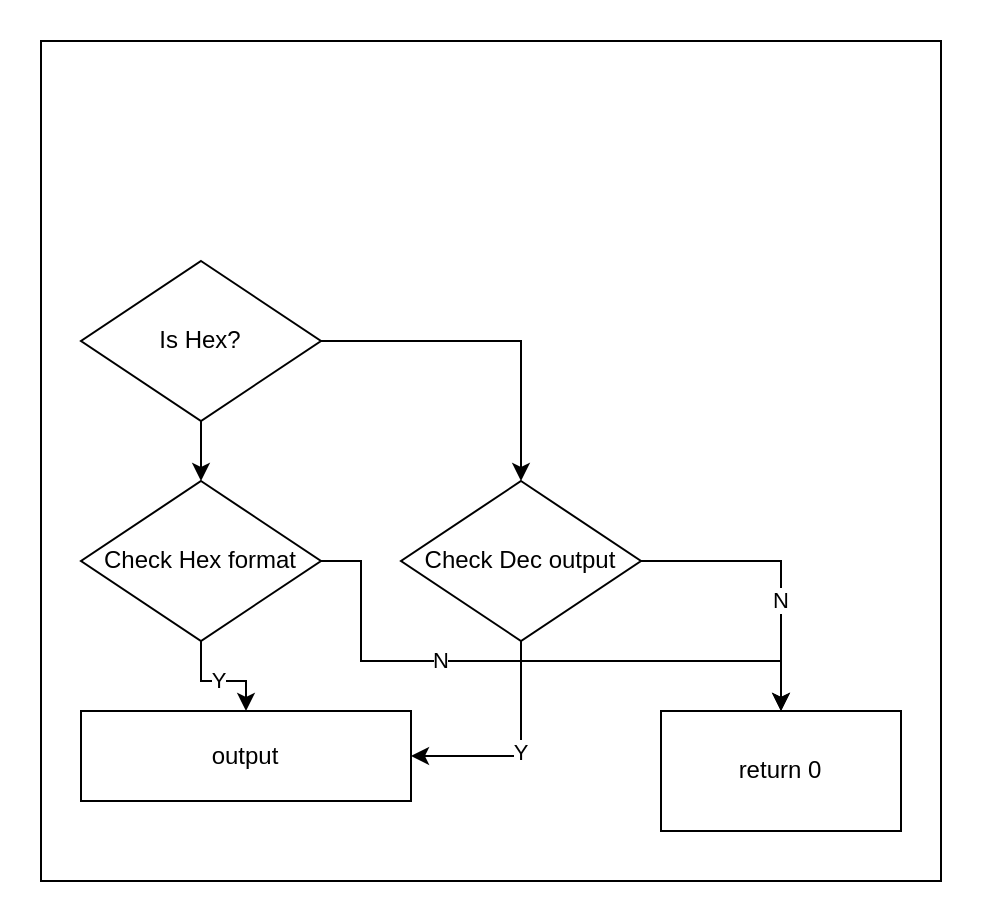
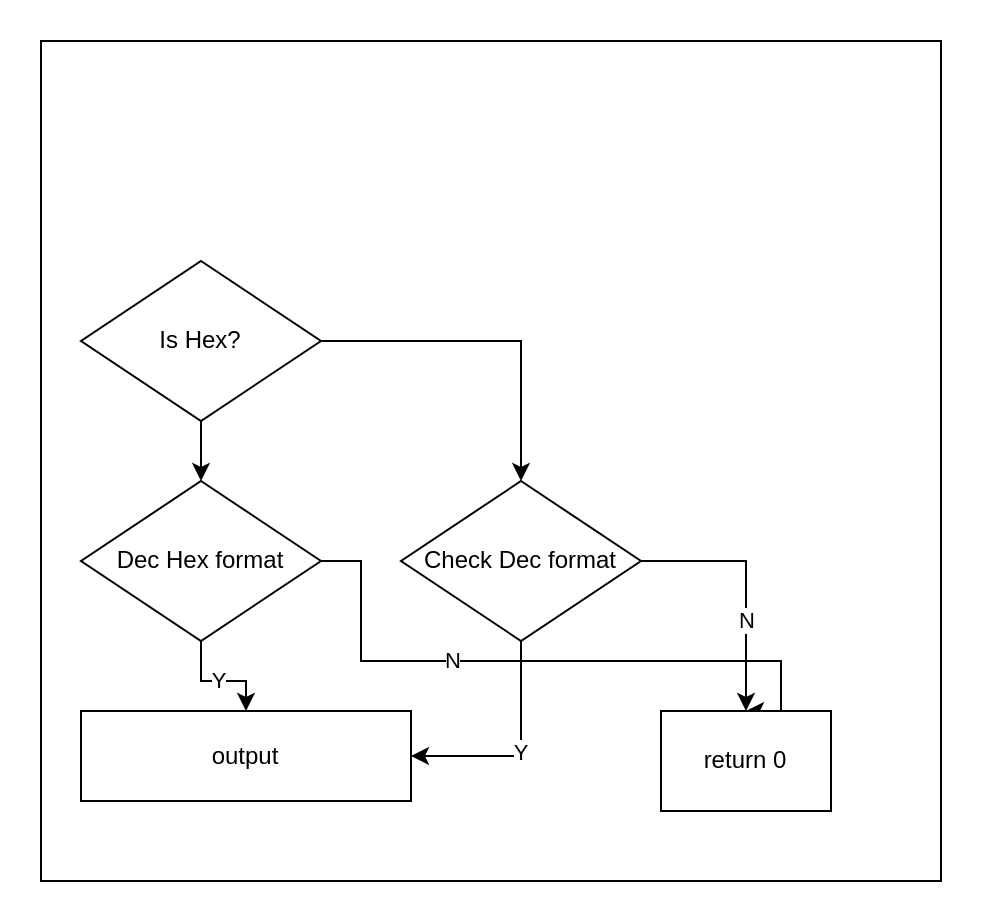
(201, 561) -> (201, 561)
(521, 561) -> (521, 561)
(781, 771) -> (746, 761)
